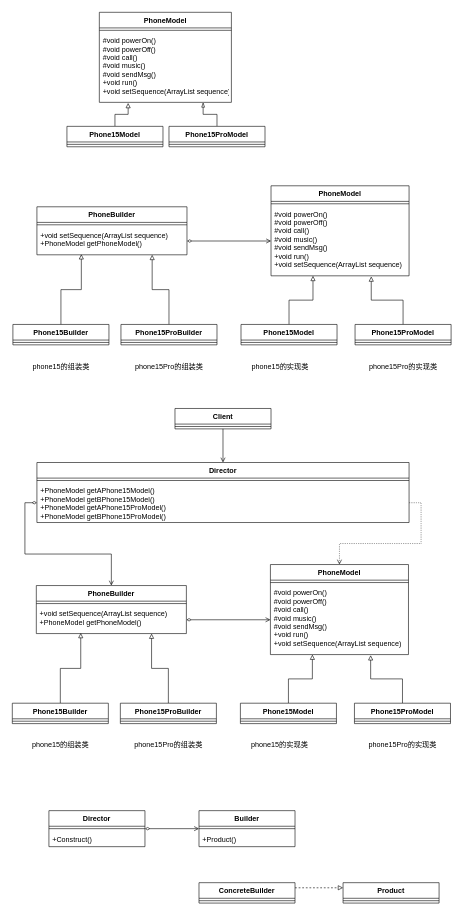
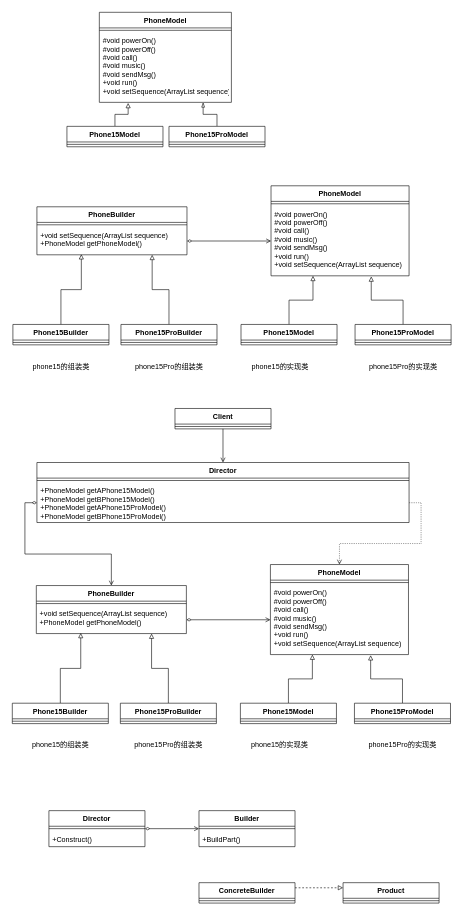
(222, 839) -> (225, 839)
